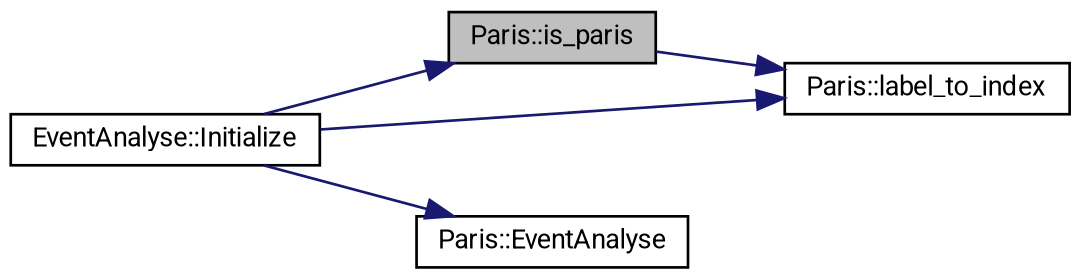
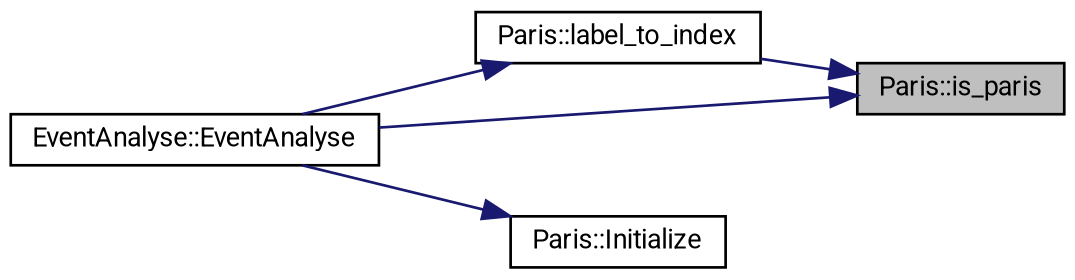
(706, 59) -> (795, 64)
(165, 140) -> (195, 140)
(552, 242) -> (618, 242)
